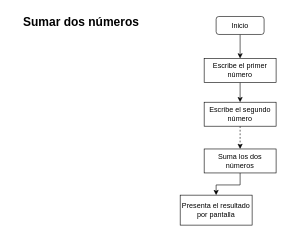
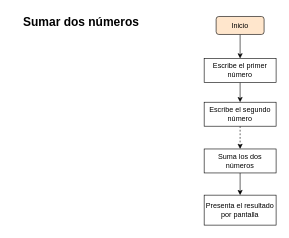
(240, 26) -> (240, 26)
(216, 210) -> (240, 210)
